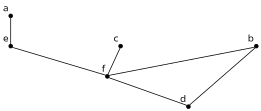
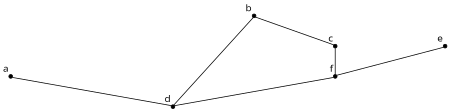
(11, 31) -> (92, 92)
(182, 61) -> (295, 31)
